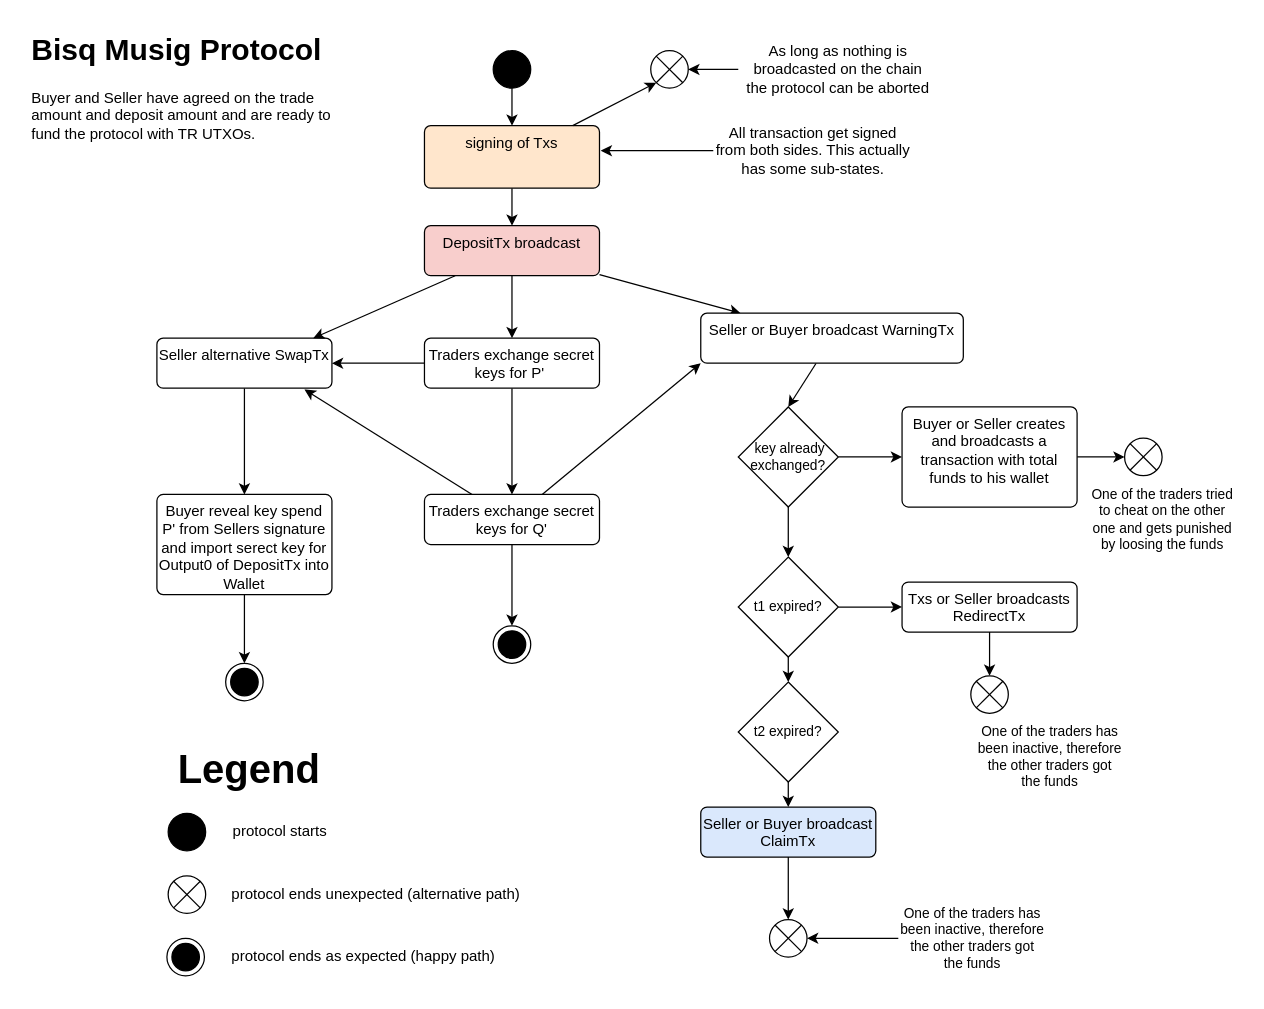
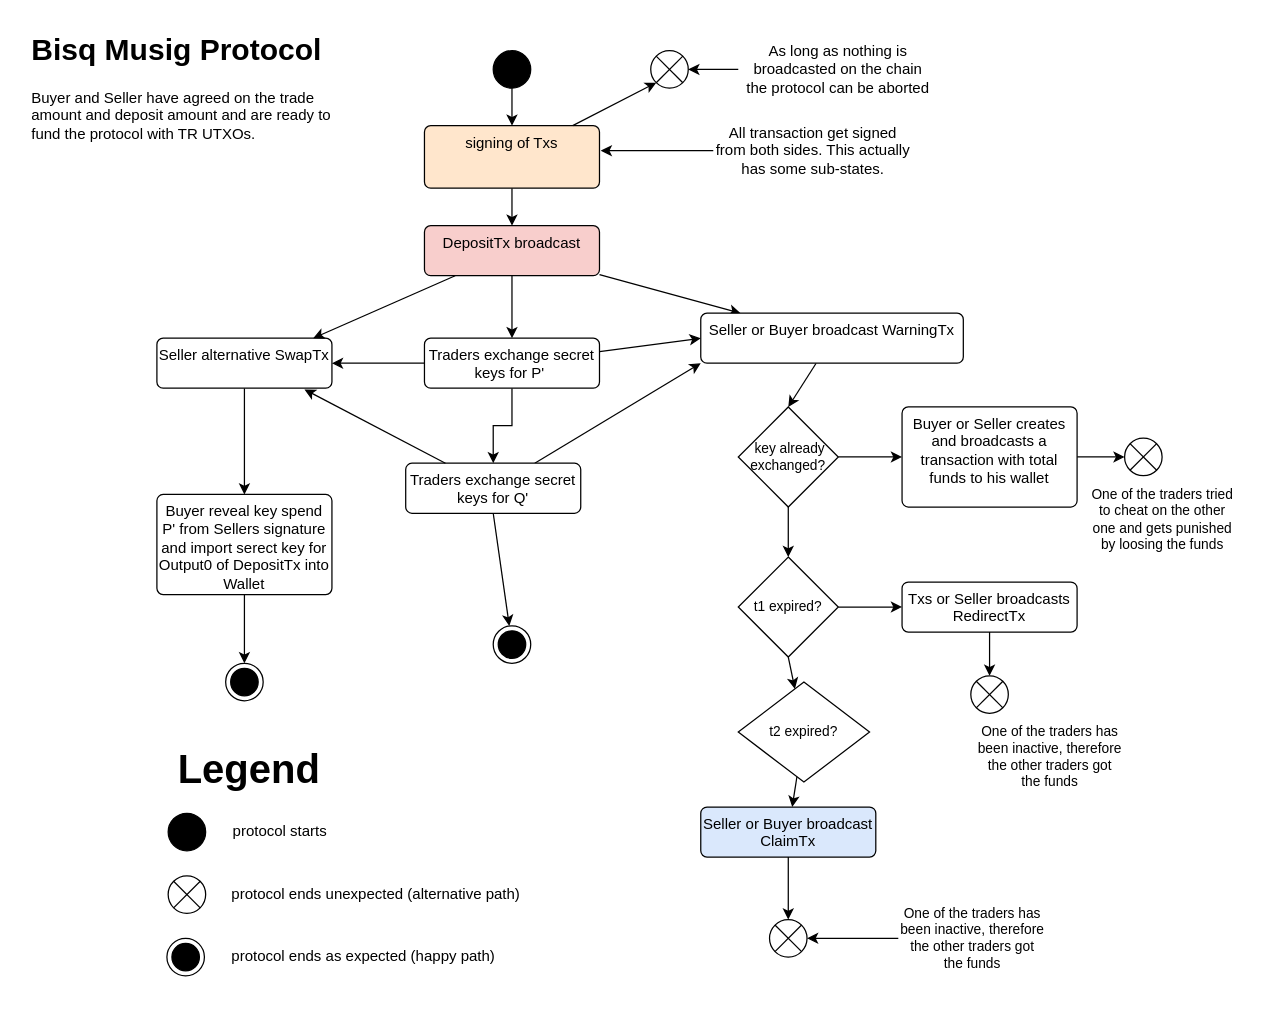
none -> (646, 345)
(512, 519) -> (493, 488)
(788, 732) -> (804, 732)
